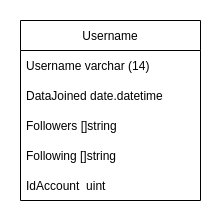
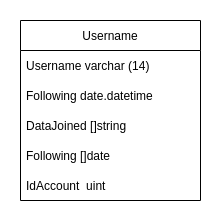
(100, 96) -> (94, 96)
(80, 126) -> (85, 126)
(79, 156) -> (74, 156)
